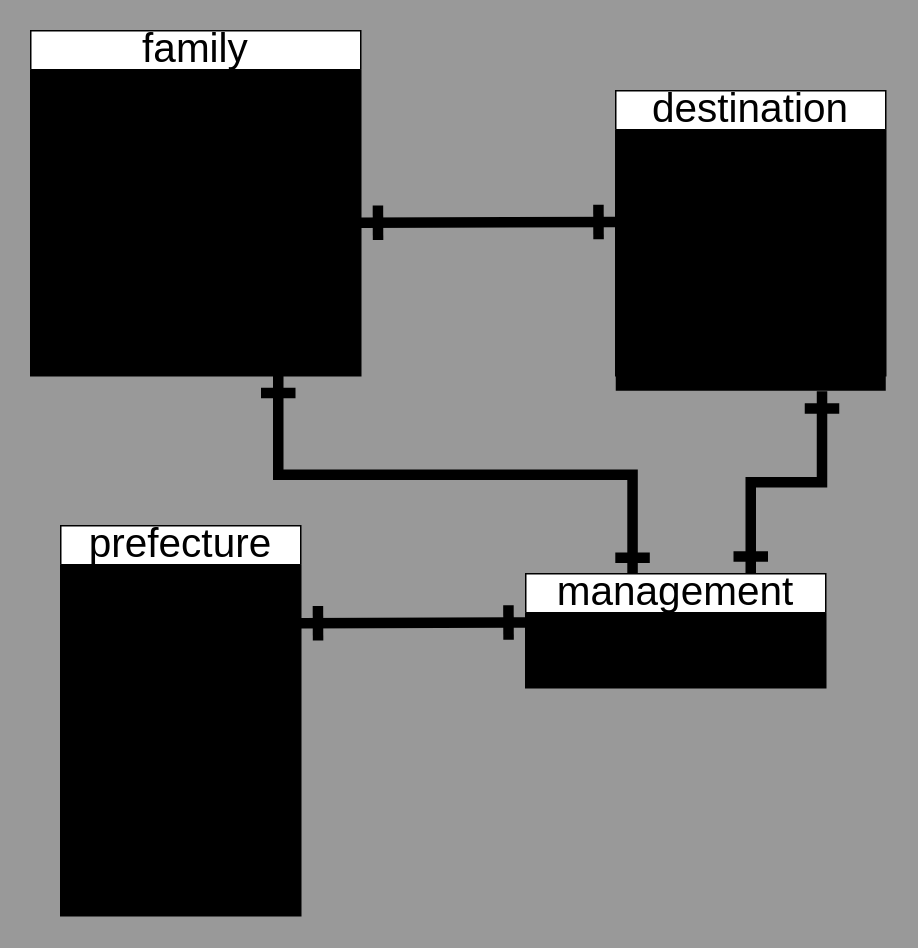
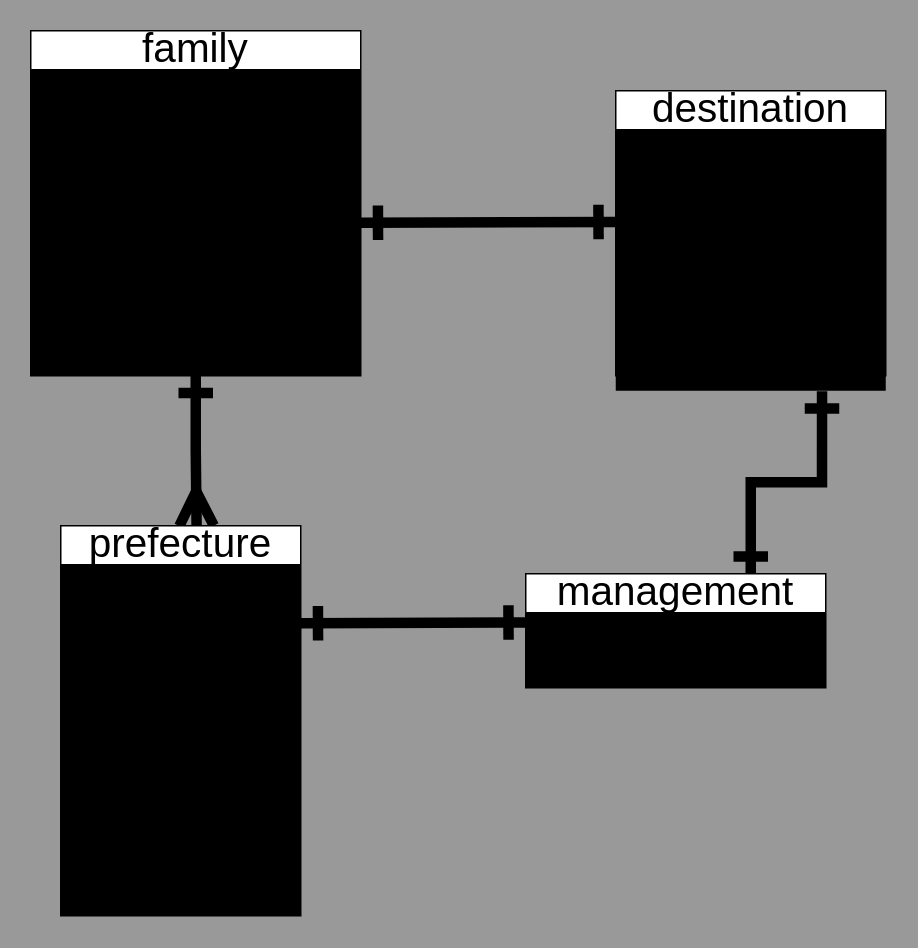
none -> (196, 452)
(456, 475) -> none
